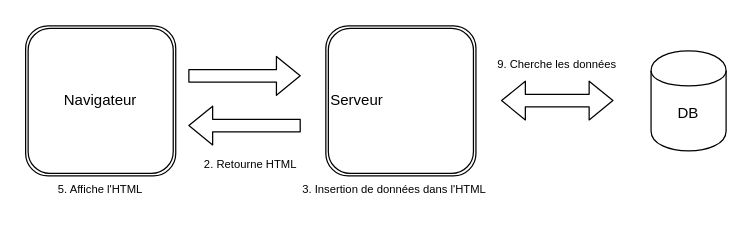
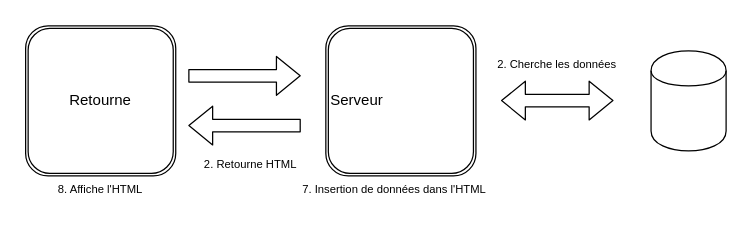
(557, 63) -> (557, 63)
(101, 101) -> (101, 101)
(688, 113) -> none
(101, 188) -> (101, 188)
(394, 188) -> (394, 188)
